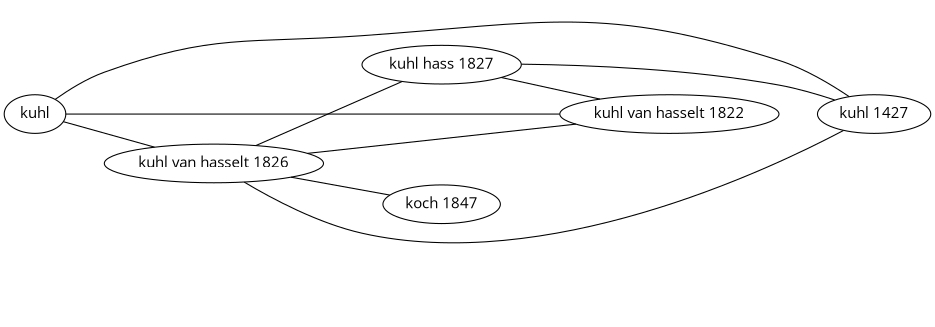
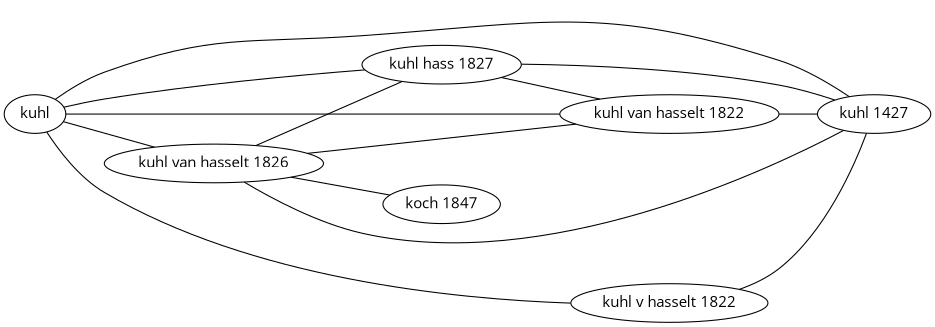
none -> (214, 84)
none -> (798, 114)
none -> (669, 303)
